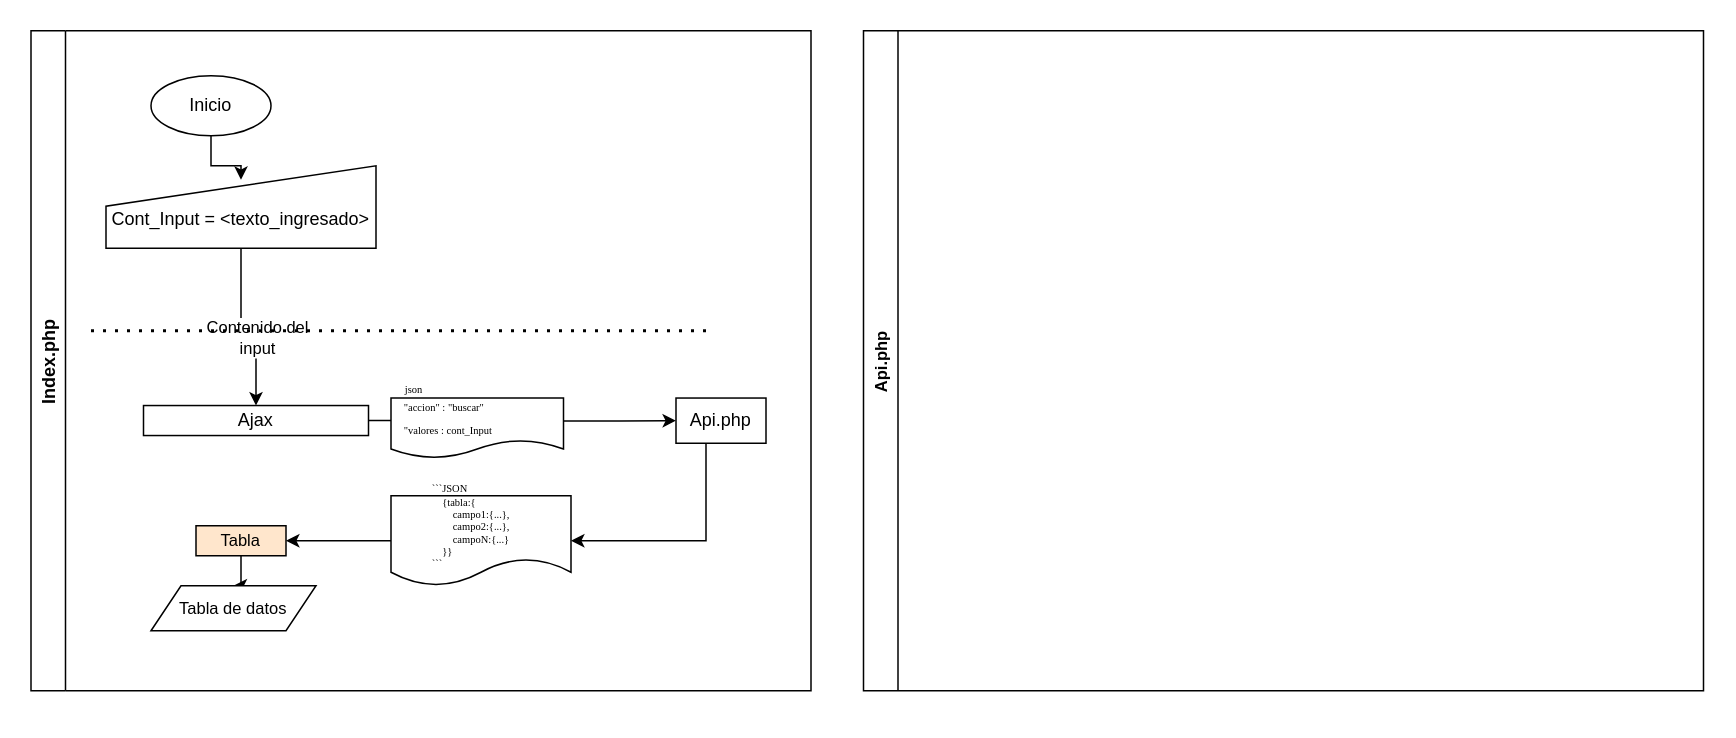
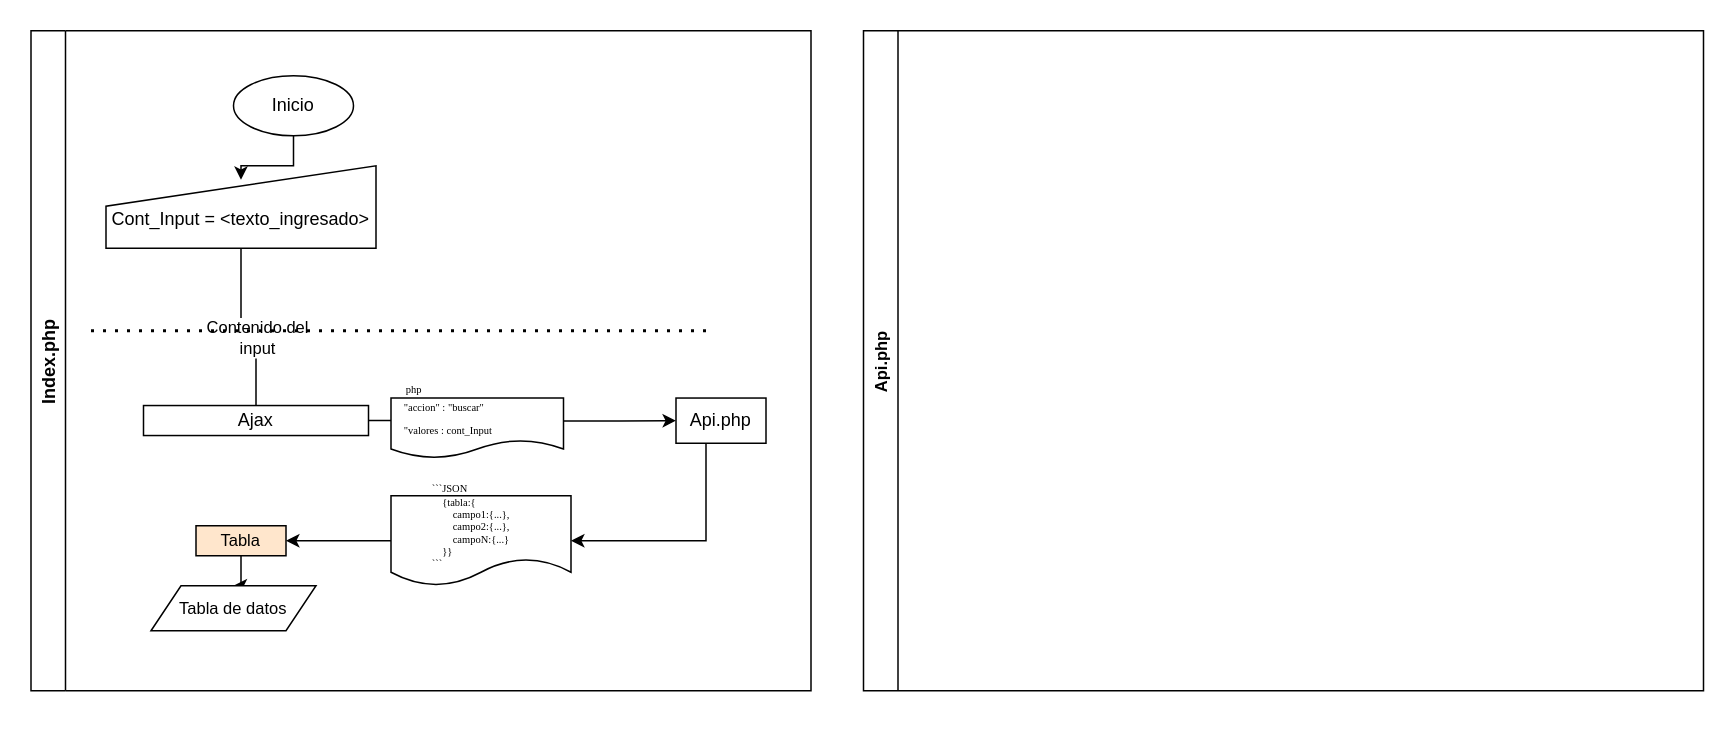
(211, 106) -> (293, 106)
(414, 391) -> (414, 391)
(256, 394) -> (256, 397)
